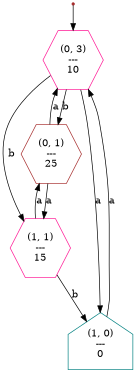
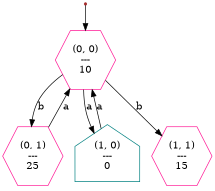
(73, 60) -> (85, 60)
(51, 154) -> (33, 156)
(46, 198) -> none
(35, 204) -> none
(70, 295) -> none
